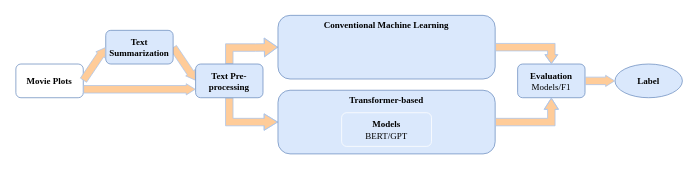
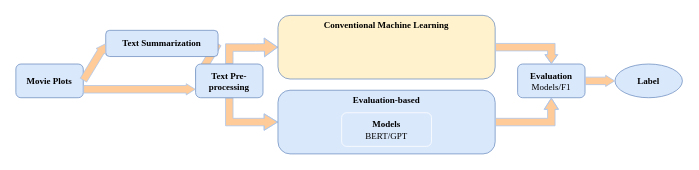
(139, 47) -> (162, 44)
(387, 47) -> (387, 47)
(49, 81) -> (49, 81)
(387, 101) -> (387, 101)
